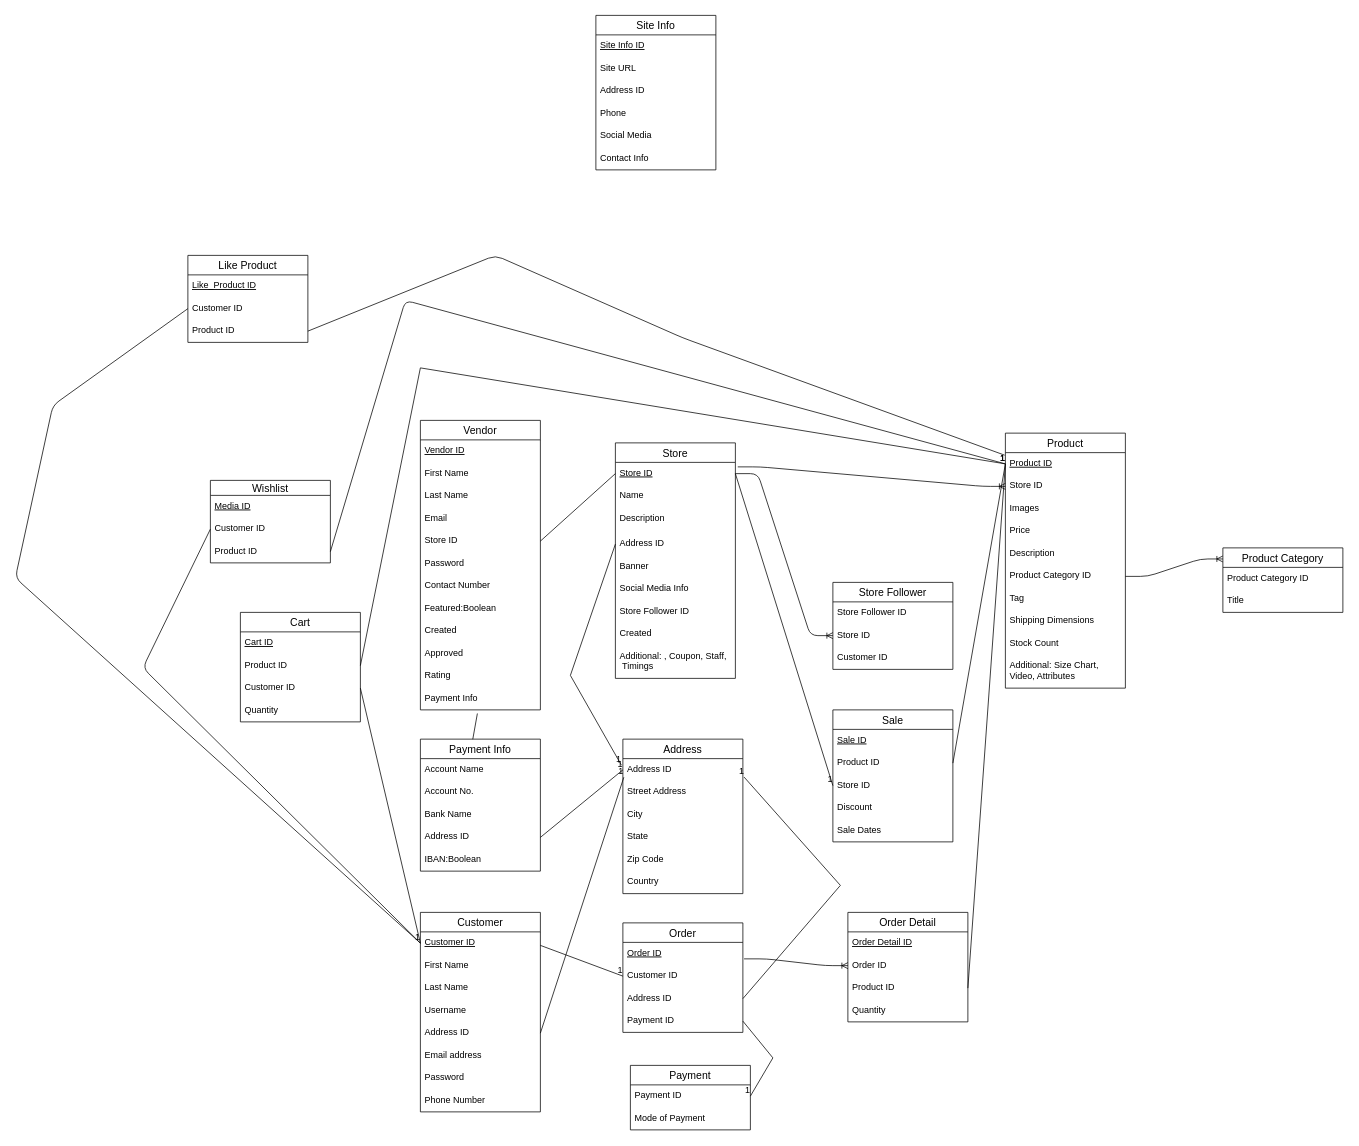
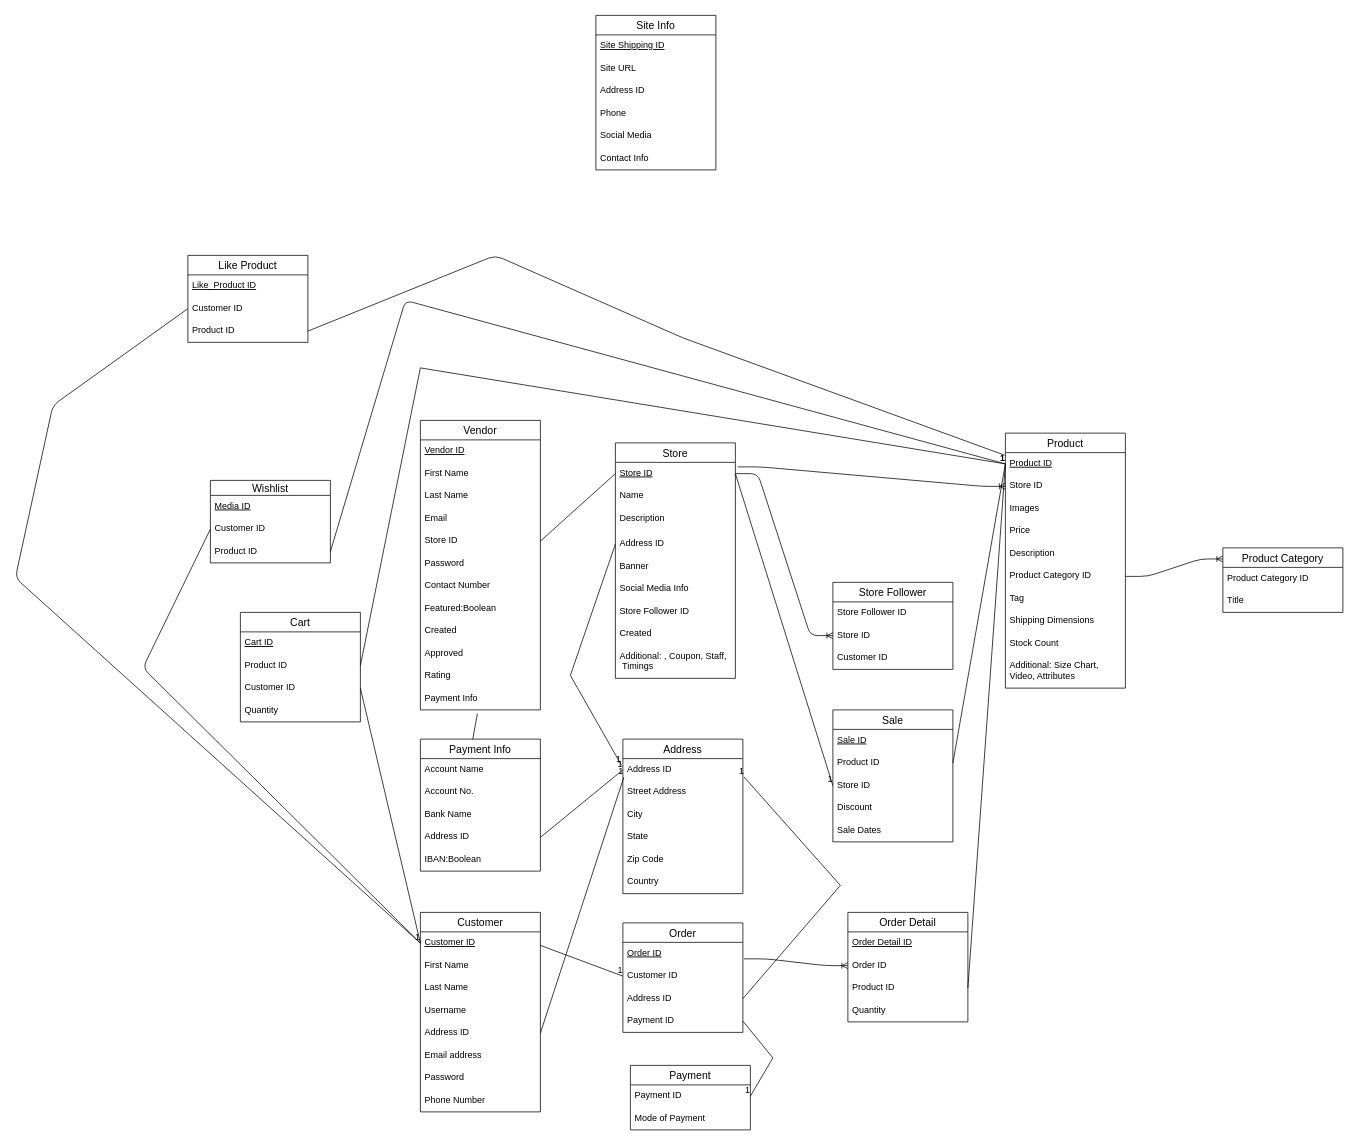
(627, 45) -> (634, 45)
